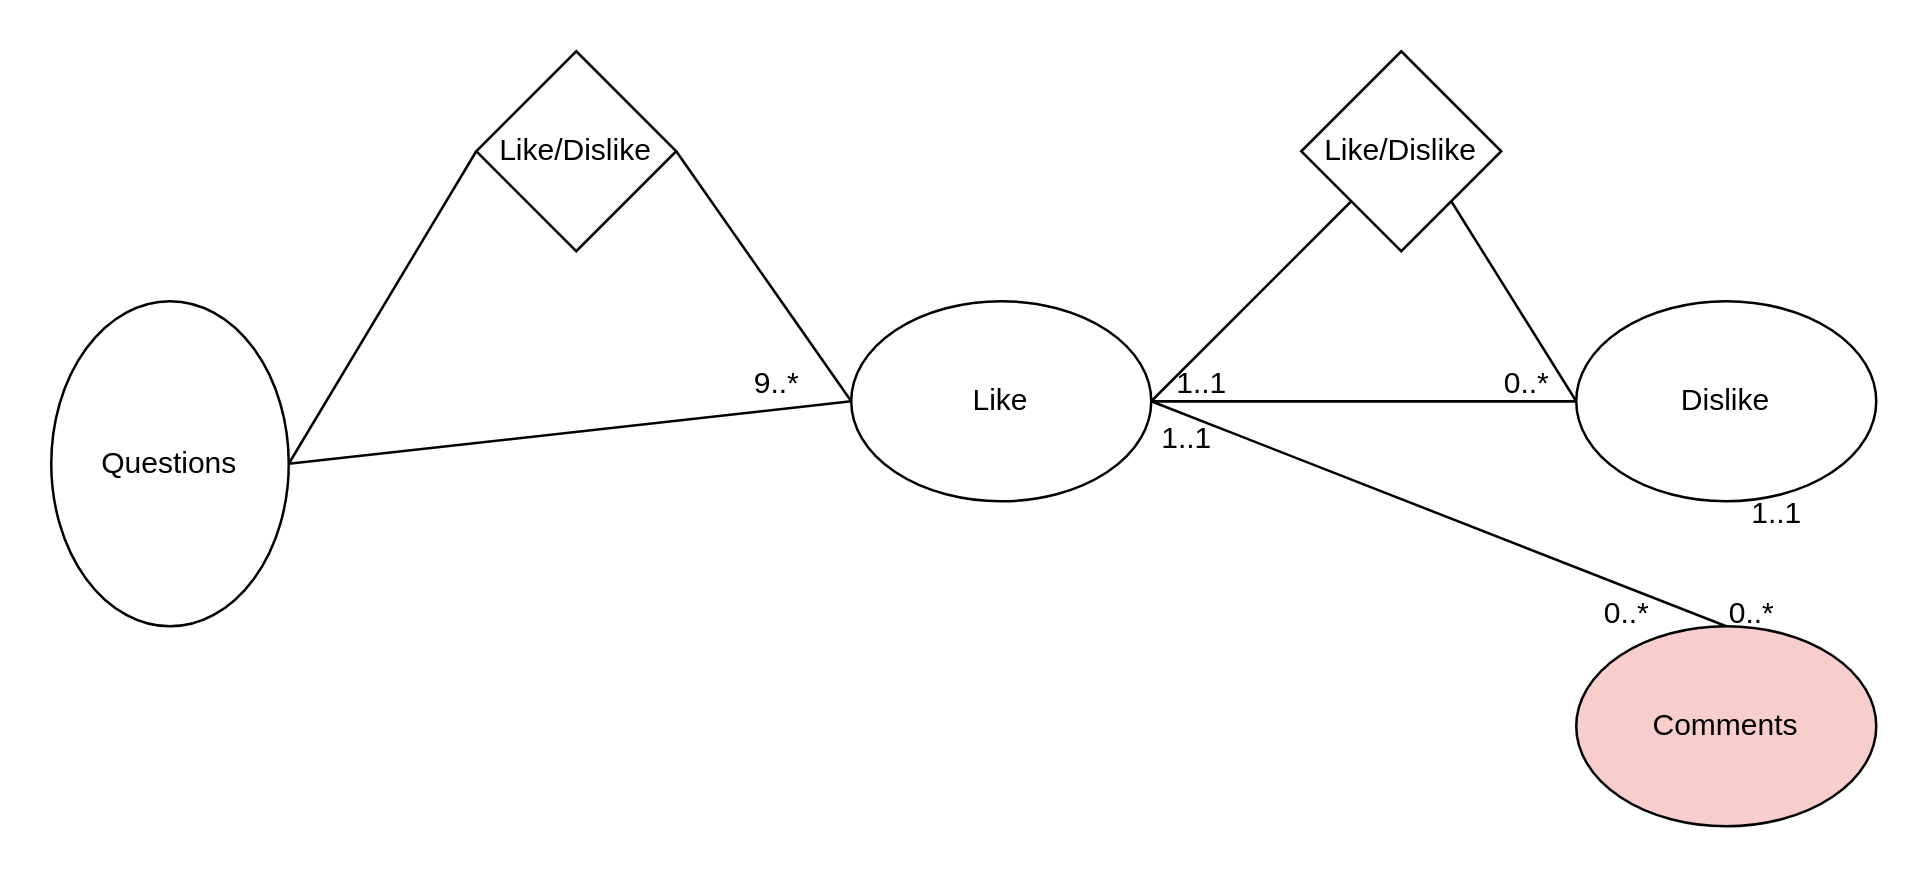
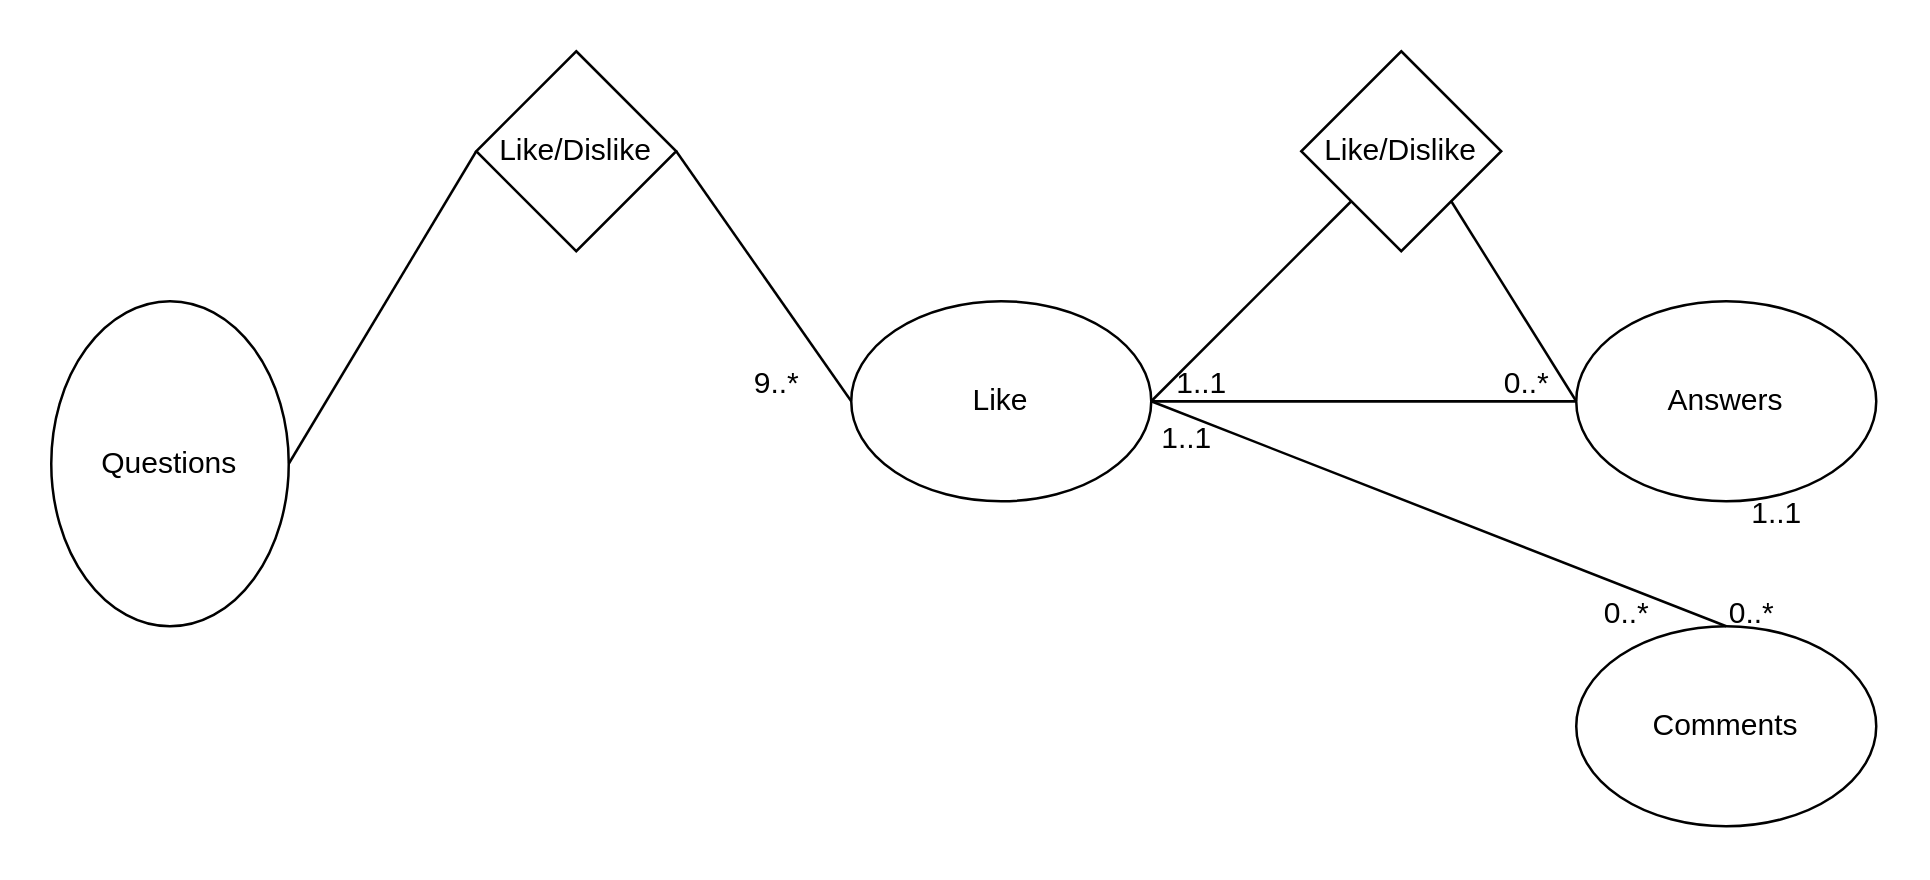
(1726, 401) -> (1726, 401)
(569, 433) -> none
(1726, 726) -> (1726, 726)
